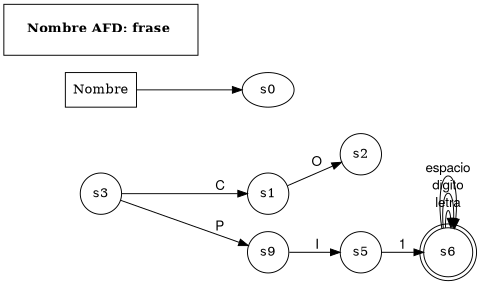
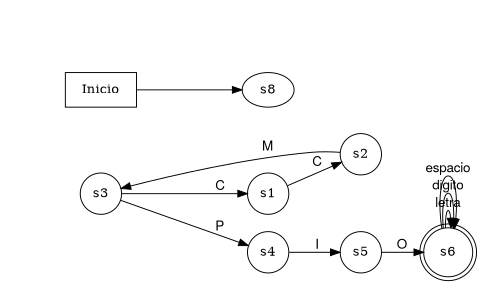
(101, 29) -> none
(101, 90) -> (101, 90)
(268, 90) -> (268, 90)
(317, 162) -> (317, 162)
none -> (234, 163)
(403, 245) -> (403, 245)
(268, 252) -> (268, 252)
